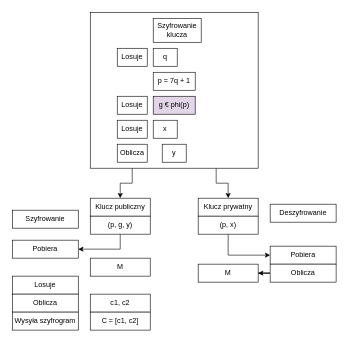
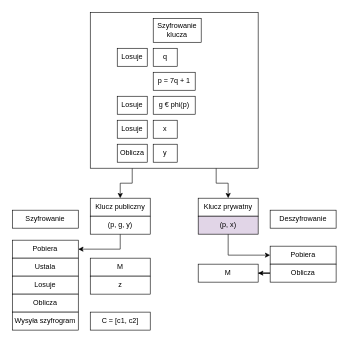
(174, 105) -> (174, 105)
(174, 153) -> (165, 153)
(303, 213) -> (303, 219)
(228, 225) -> (228, 225)
none -> (45, 267)
none -> (120, 285)
(120, 303) -> none
